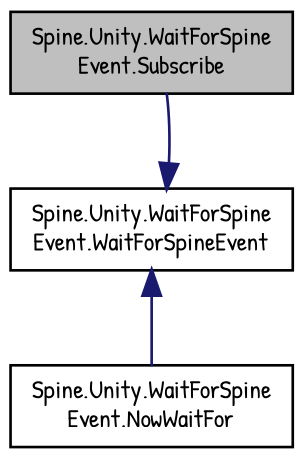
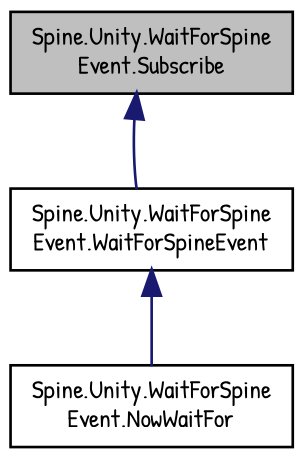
(169, 128) -> (134, 154)
